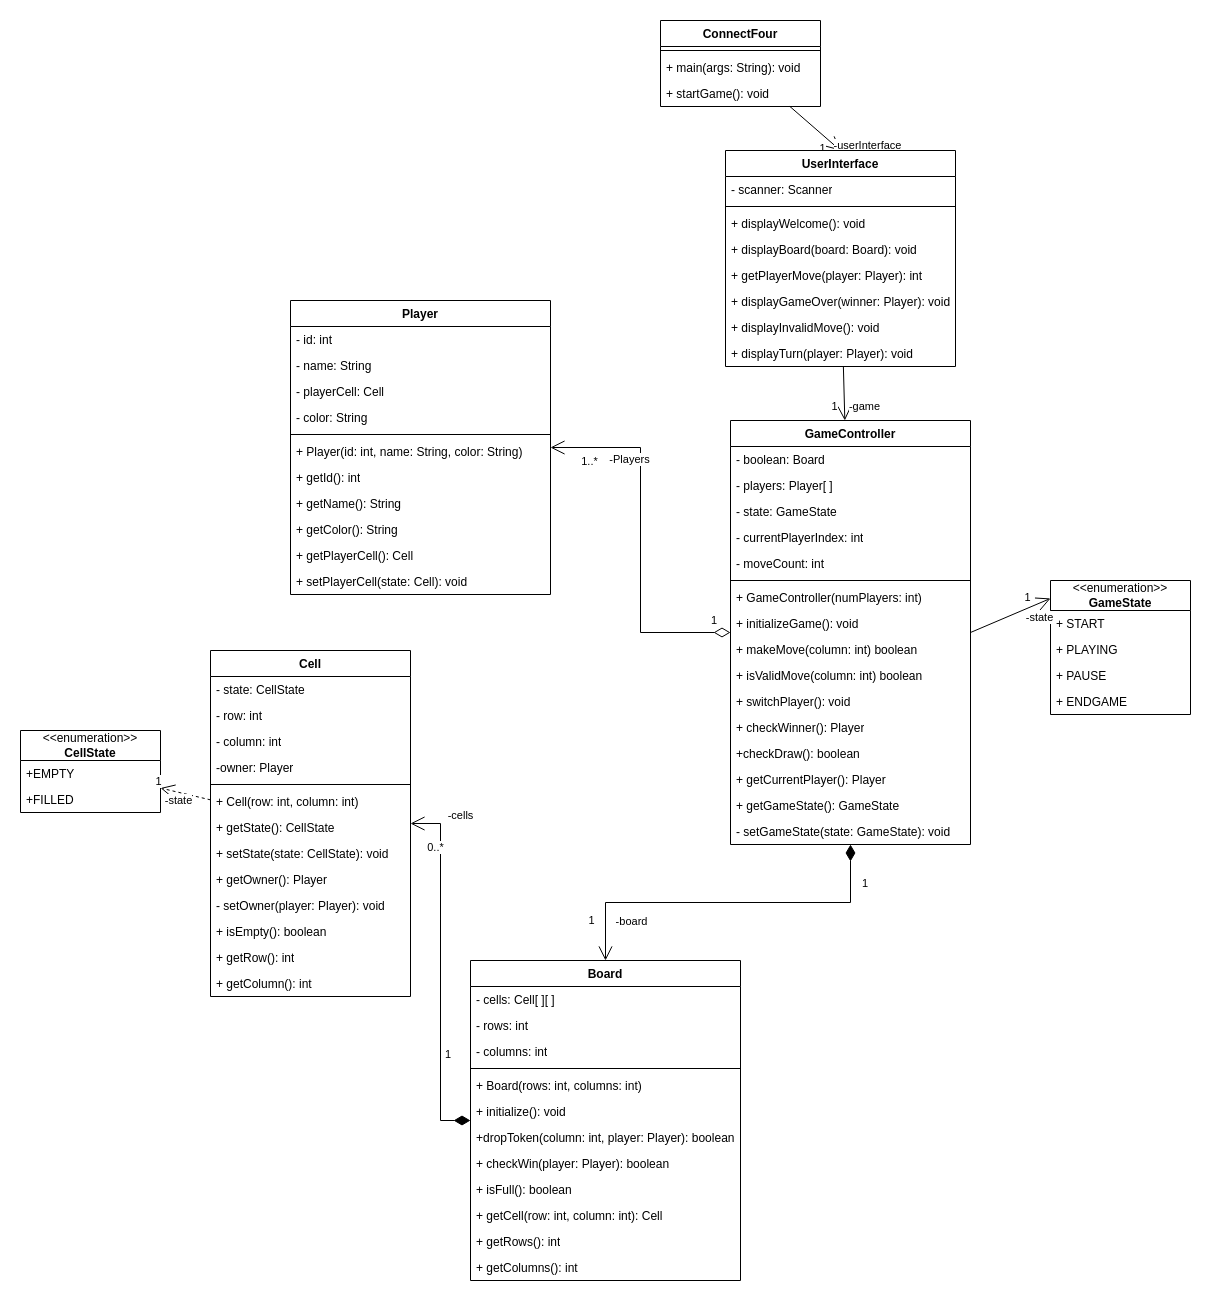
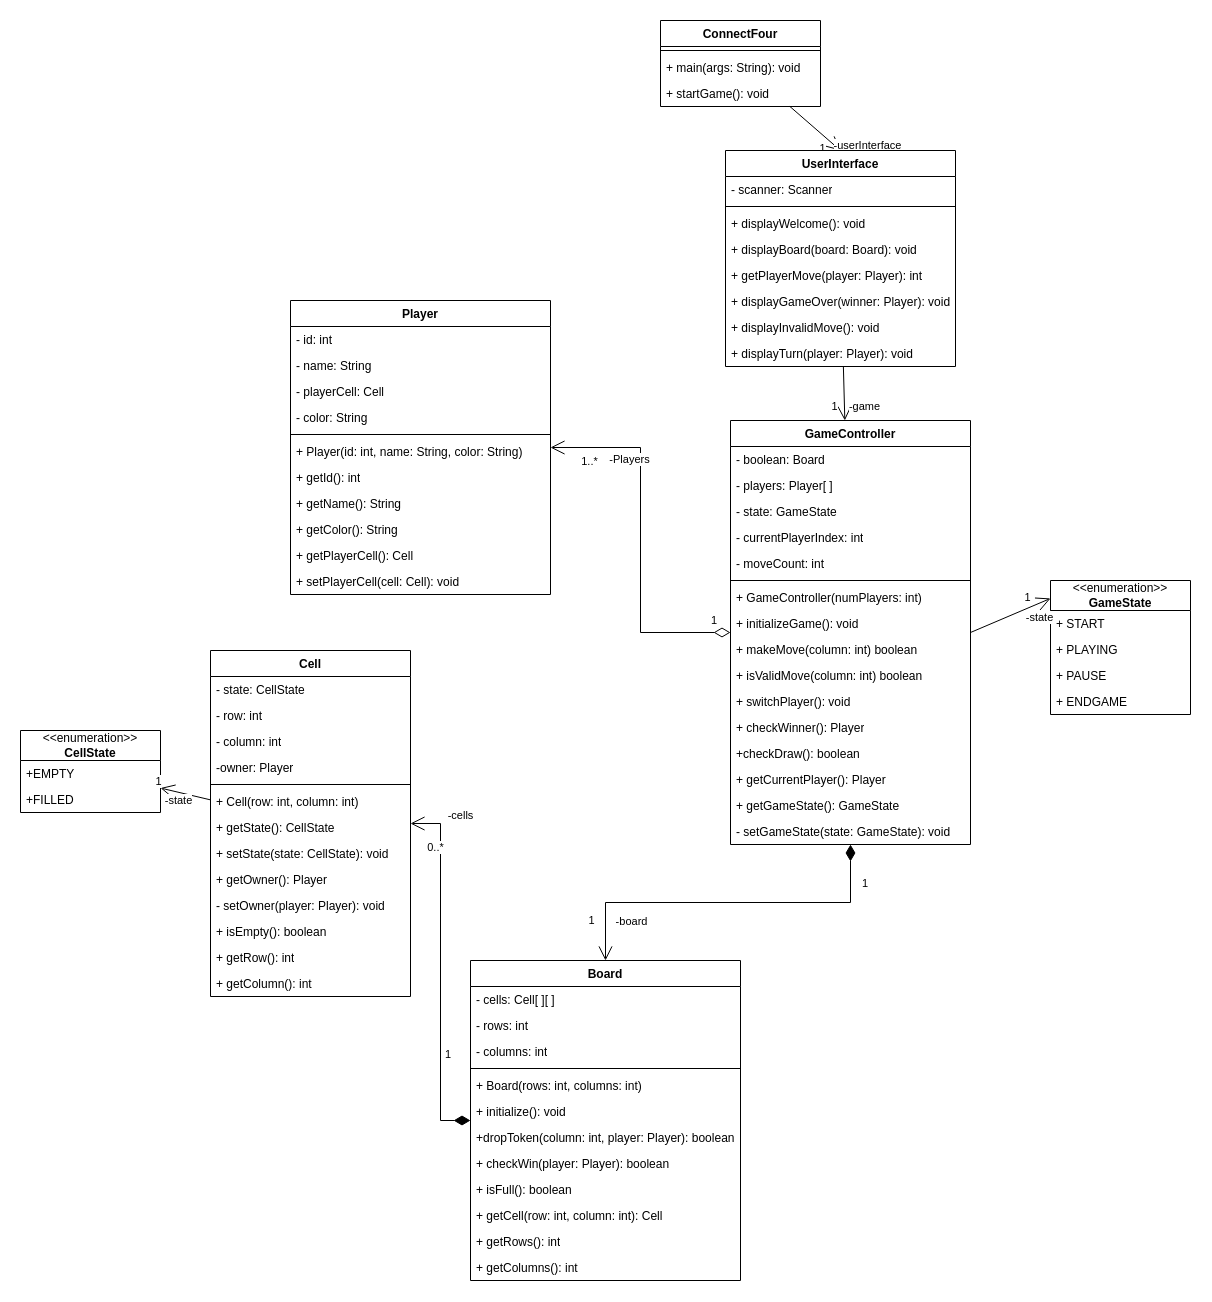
(394, 583) -> (387, 583)
(185, 794) -> (185, 794)
